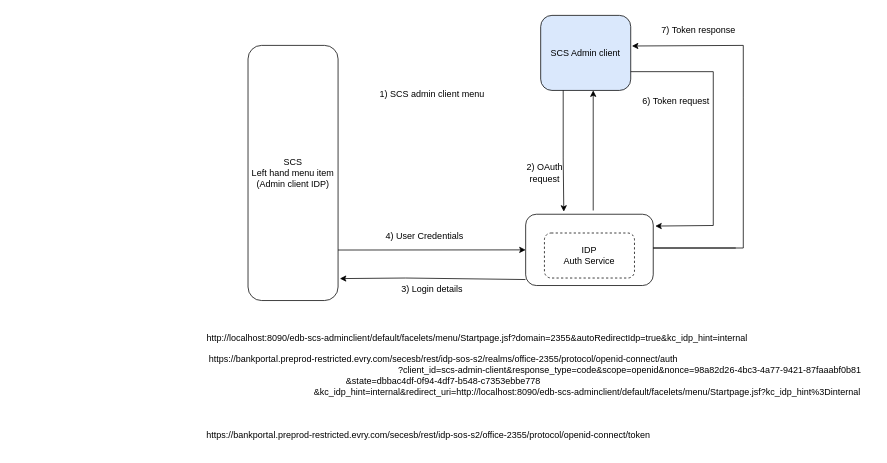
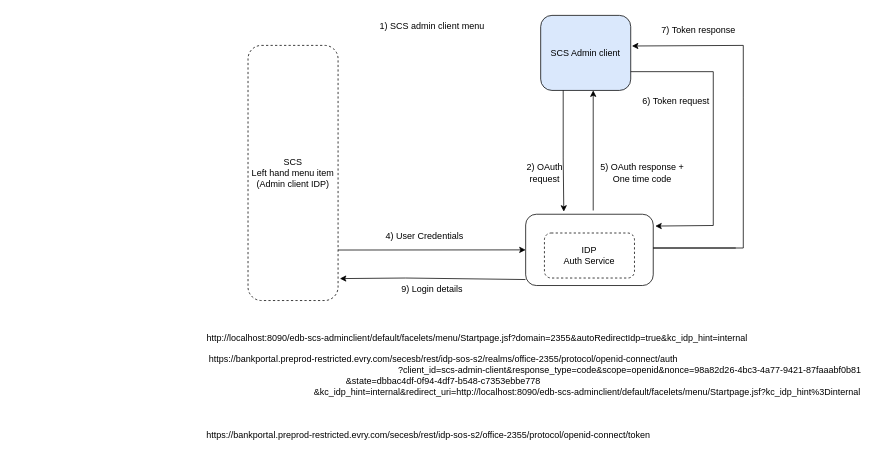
(432, 94) -> (432, 27)
(293, 173) -> (293, 173)
none -> (642, 173)
(432, 289) -> (432, 289)
